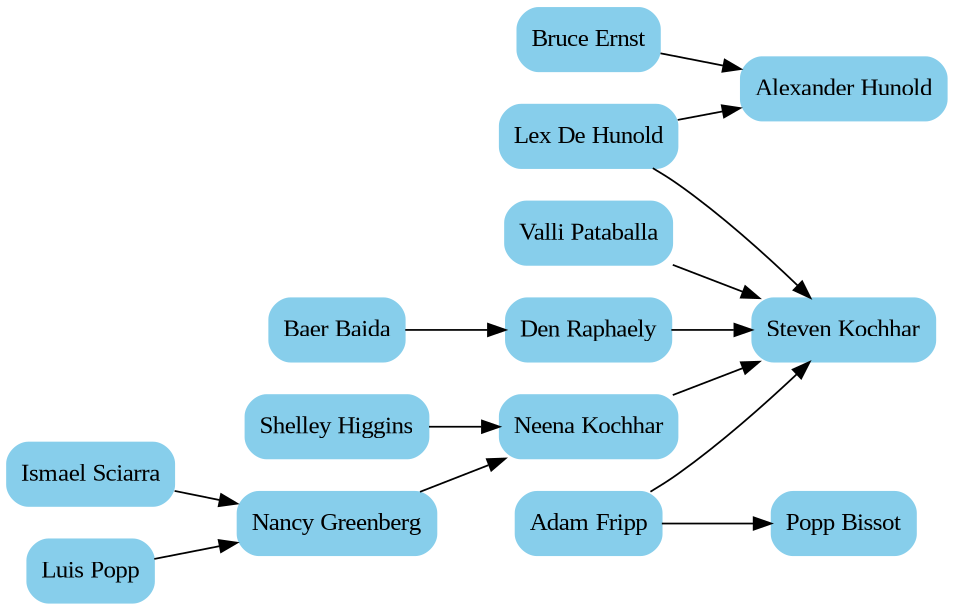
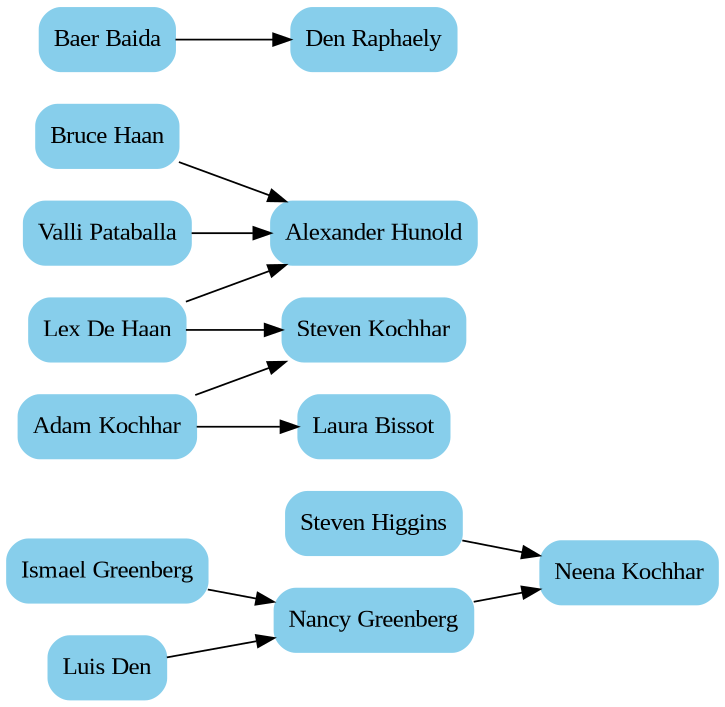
(589, 40) -> (107, 136)
(589, 136) -> (107, 330)
(708, 278) -> (222, 233)
(703, 330) -> none
(708, 382) -> none
(337, 427) -> (374, 524)
(91, 474) -> (107, 571)
(589, 524) -> (107, 427)
(844, 524) -> (374, 427)
(91, 571) -> (107, 668)
